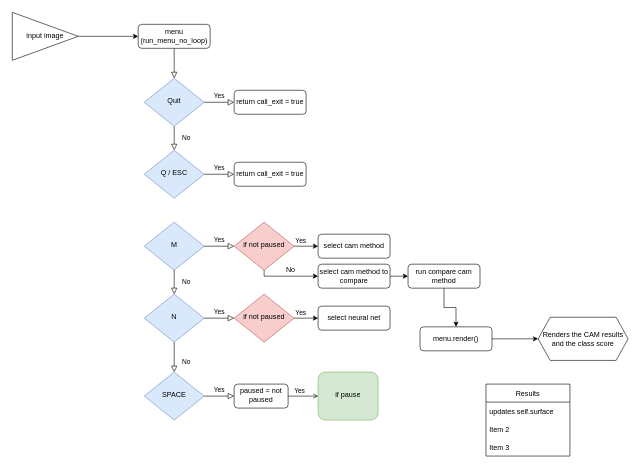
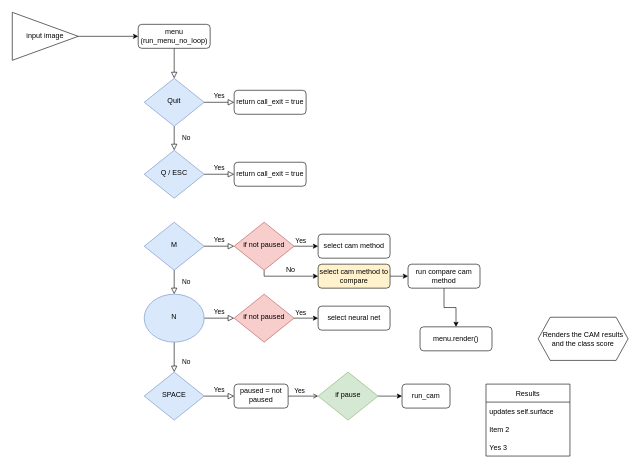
(354, 276) -> (354, 276)
(174, 318) -> (174, 318)
(533, 339) -> none
(348, 396) -> (348, 396)
none -> (396, 396)
none -> (426, 396)
(501, 448) -> (499, 448)
